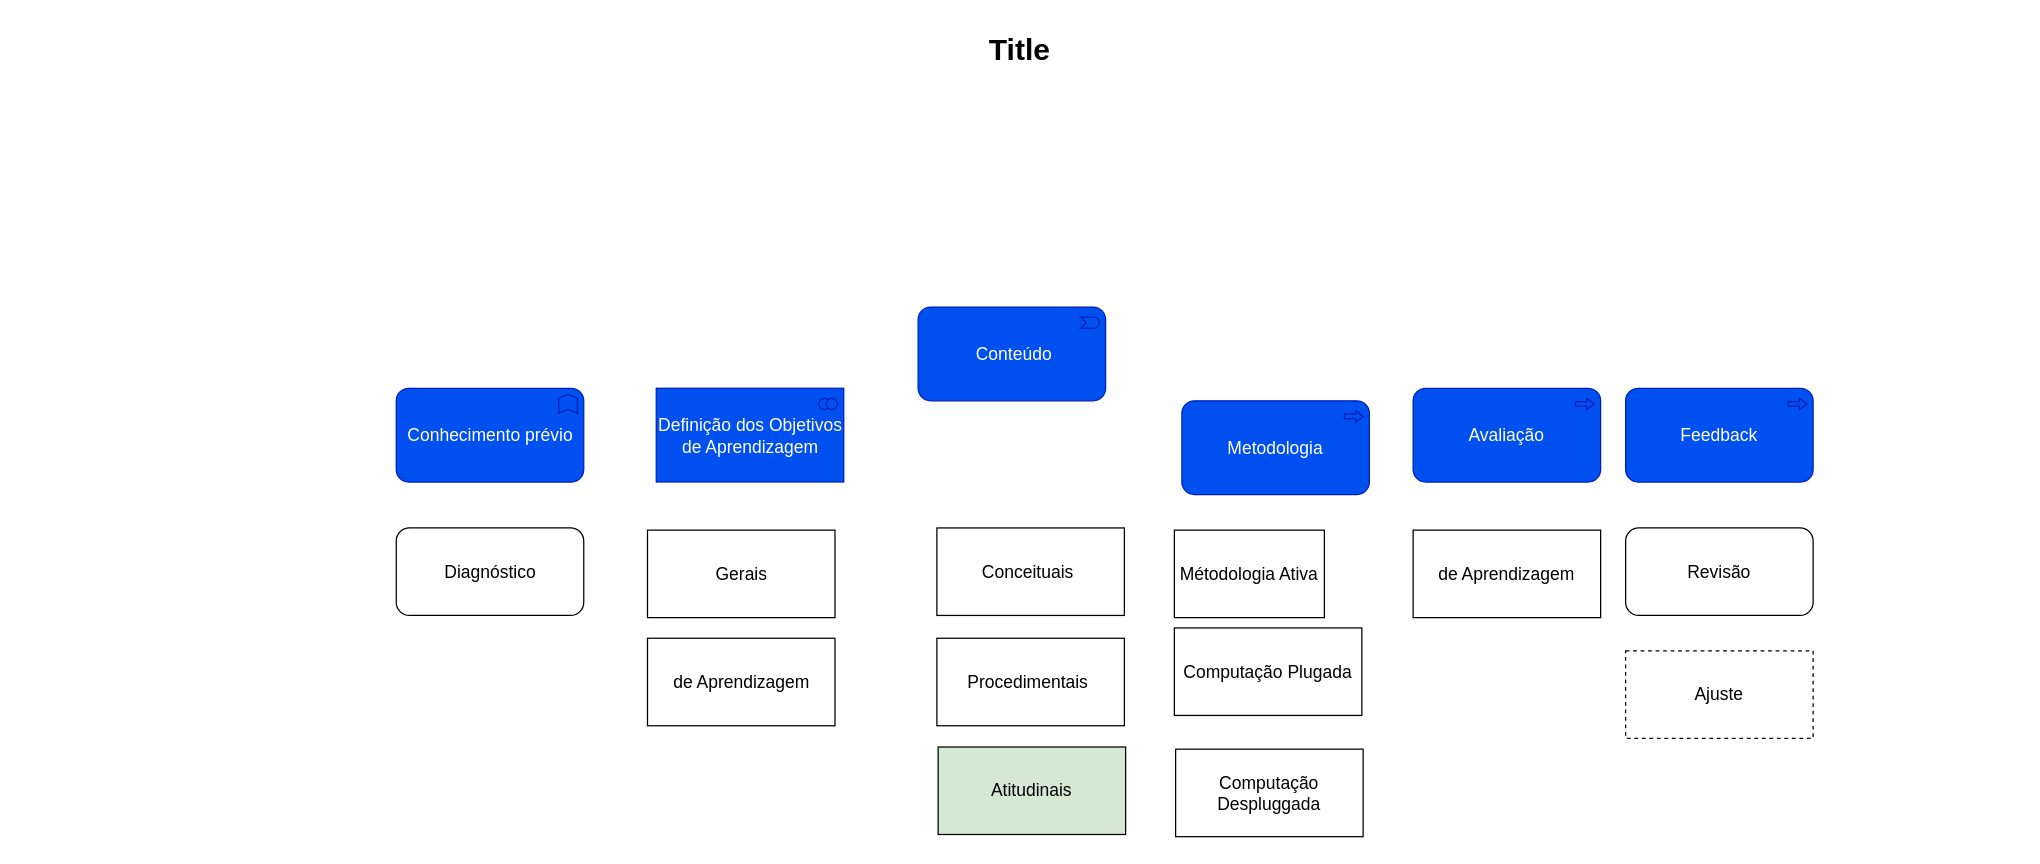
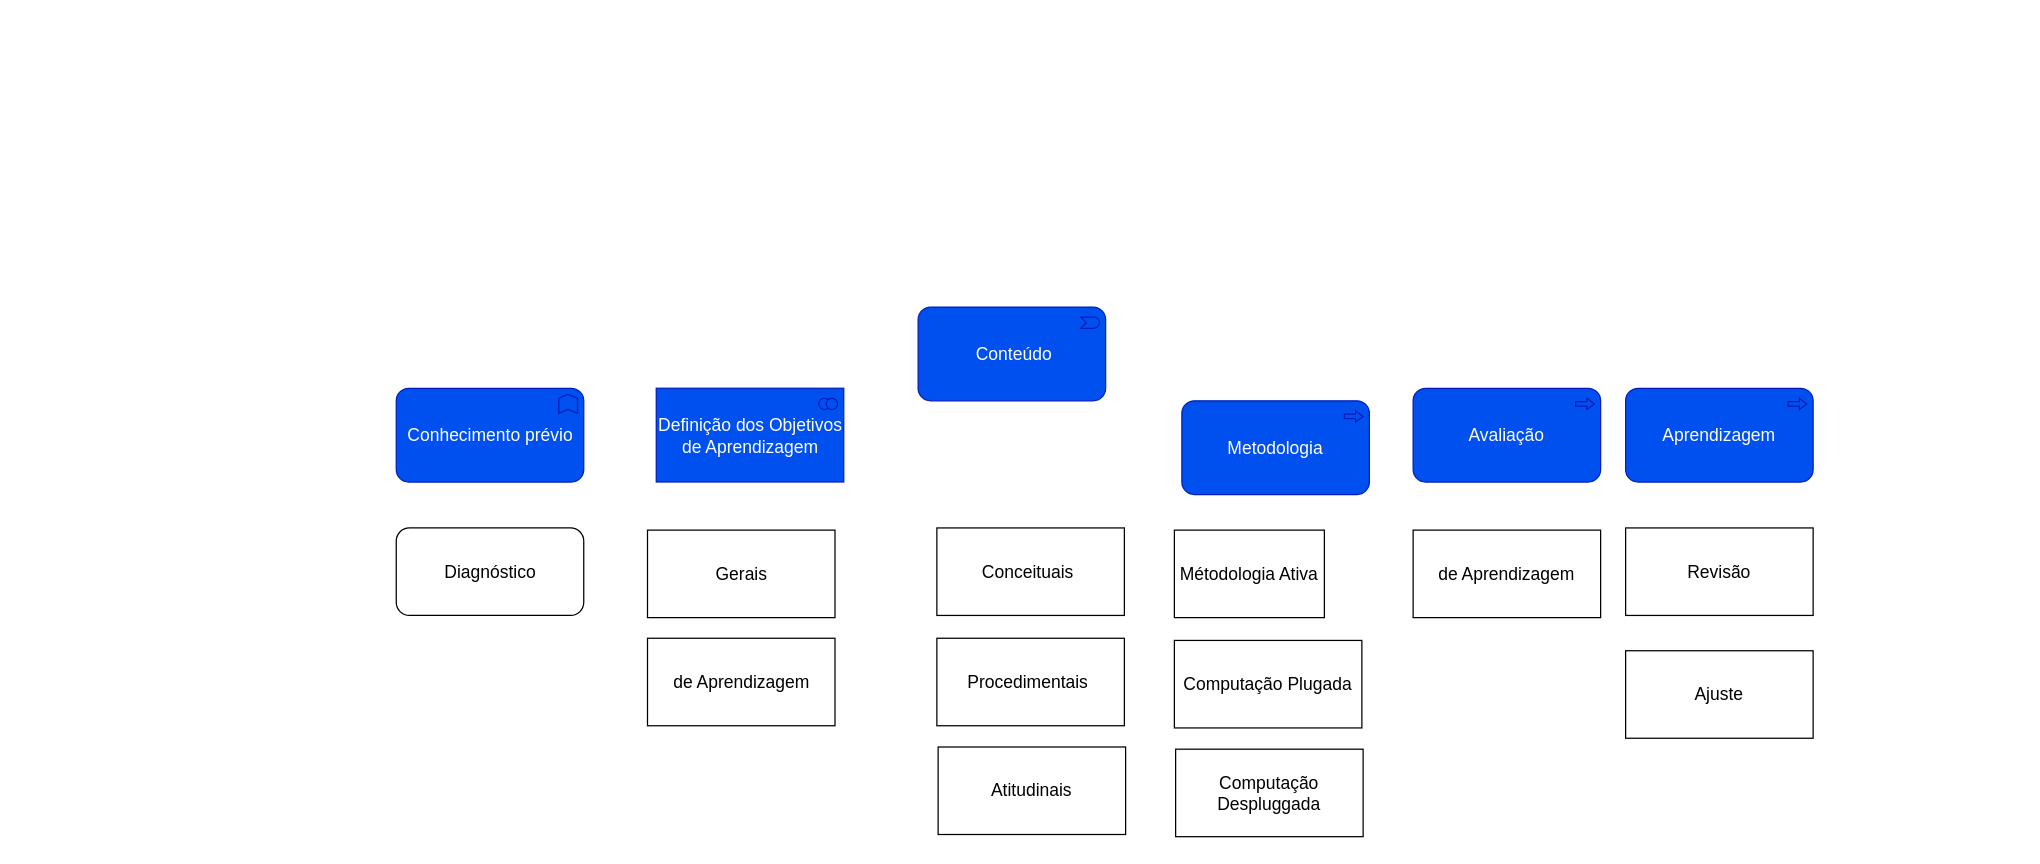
(1019, 51) -> none
(1719, 436) -> (1719, 436)
(1719, 572) -> (1719, 572)
(1268, 672) -> (1268, 684)
(1719, 694) -> (1719, 694)
(1032, 791) -> (1032, 791)
